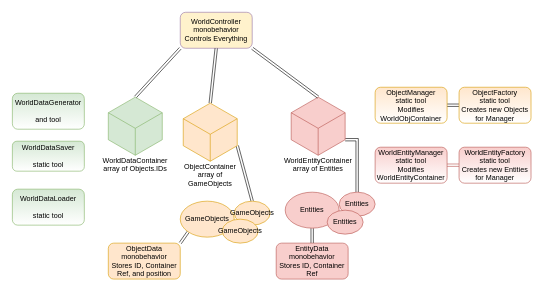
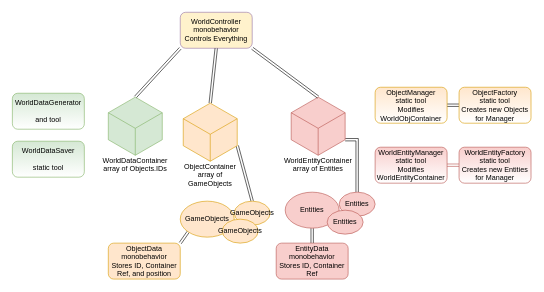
(48, 156) -> (48, 159)
(48, 207) -> none
